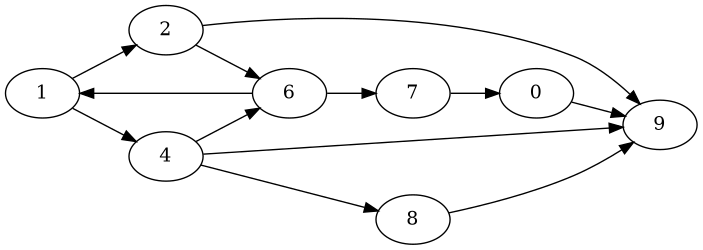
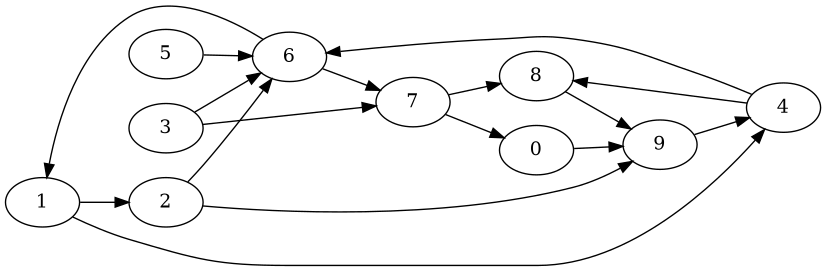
none -> (166, 54)
none -> (468, 91)
none -> (166, 128)
(406, 141) -> (715, 128)
